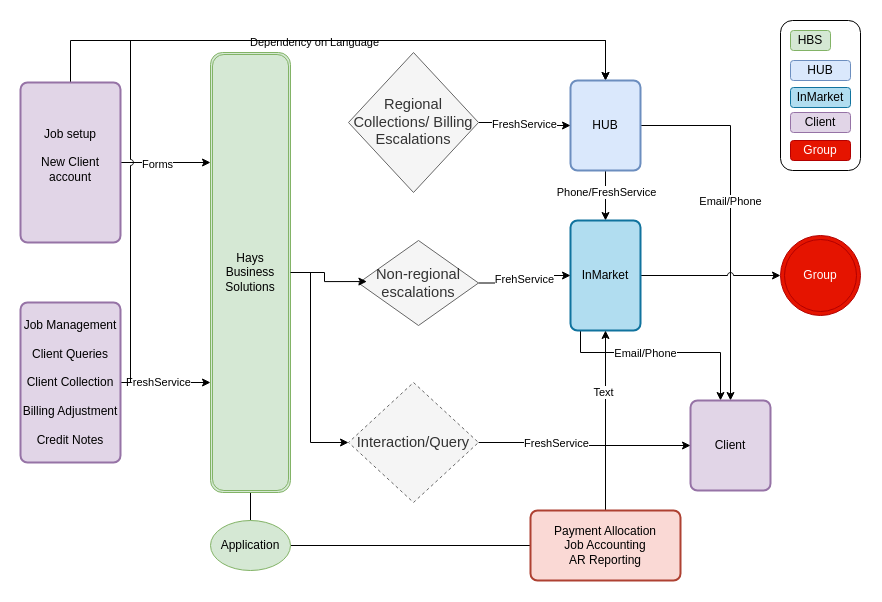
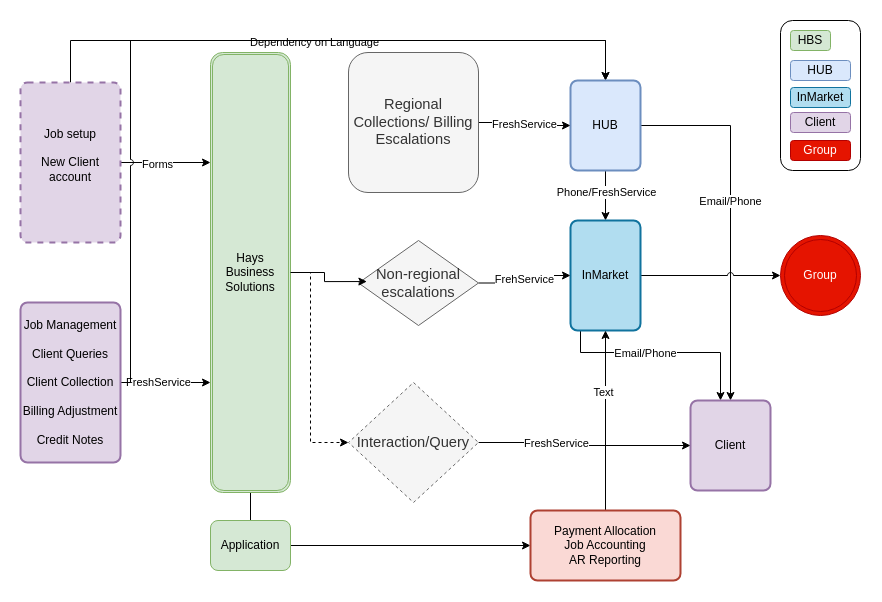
(414, 123) -> (414, 123)
(71, 163) -> (71, 163)
(311, 374) -> (311, 374)
(251, 546) -> (251, 546)
(524, 546) -> (522, 546)
